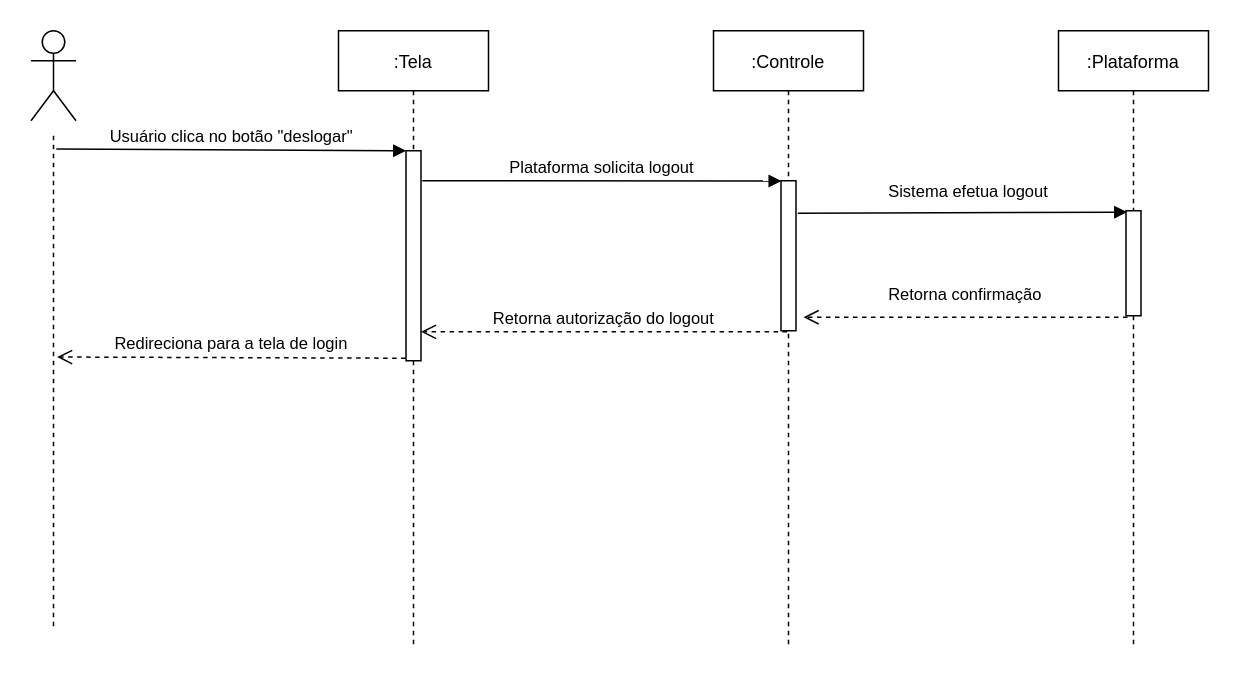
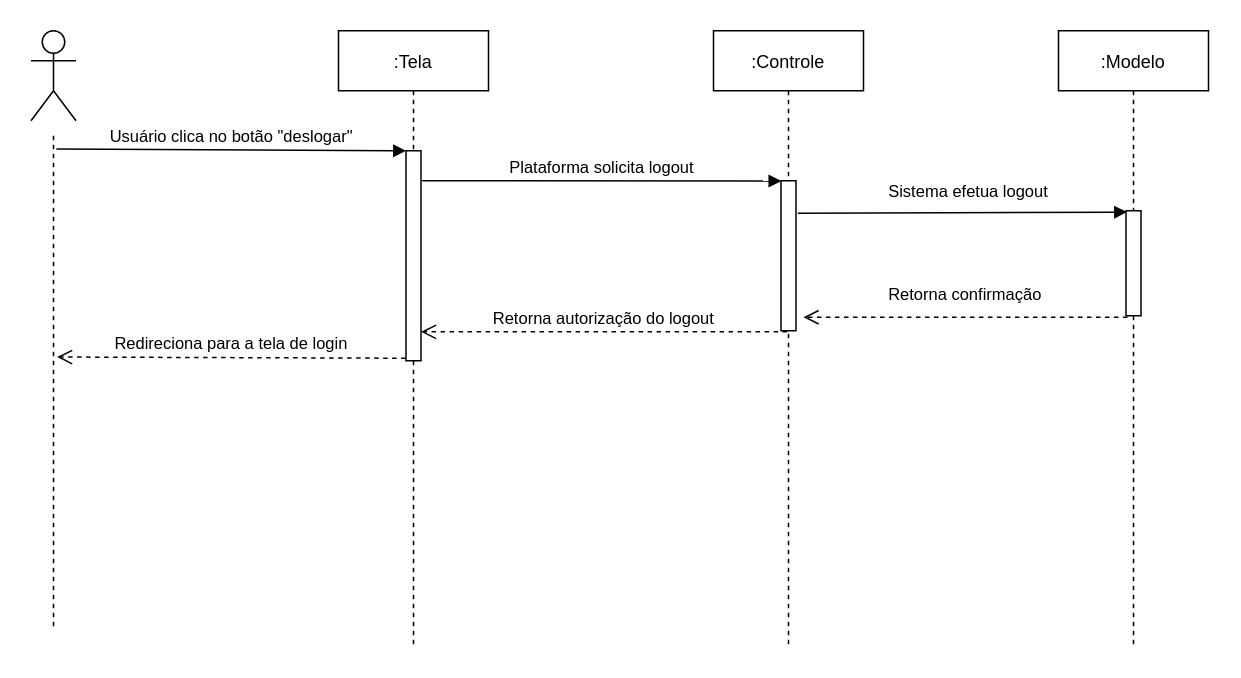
(1133, 62) -> (1133, 62)
